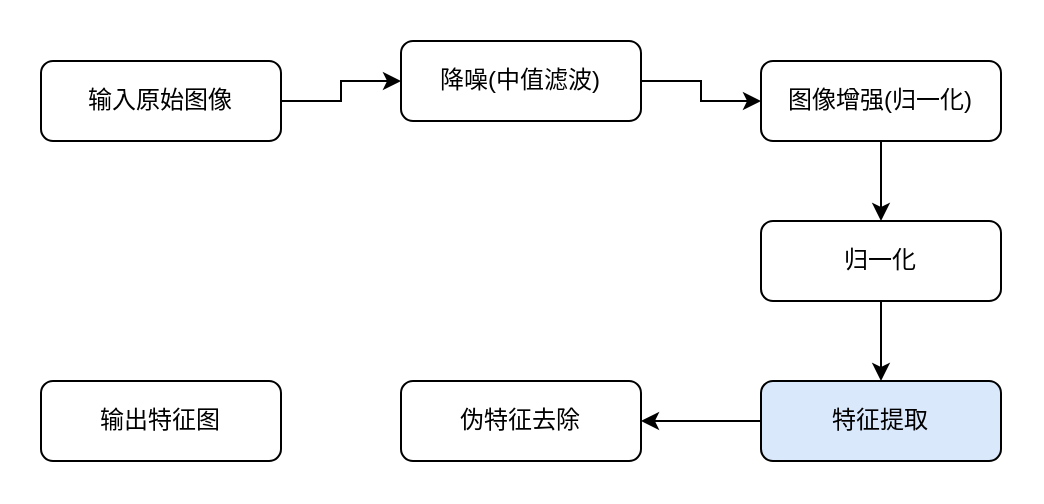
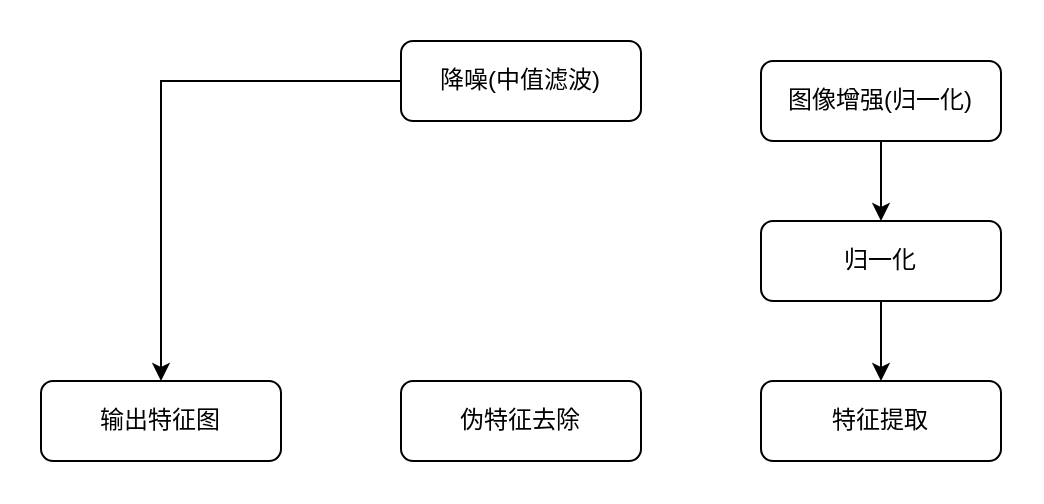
(701, 84) -> (161, 136)
(161, 101) -> none
(319, 101) -> none
(708, 421) -> none
(881, 421) -> (881, 421)
